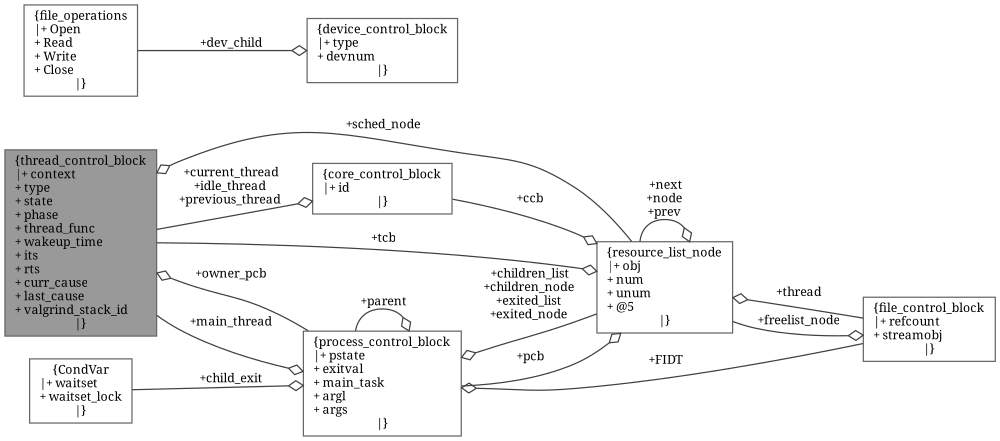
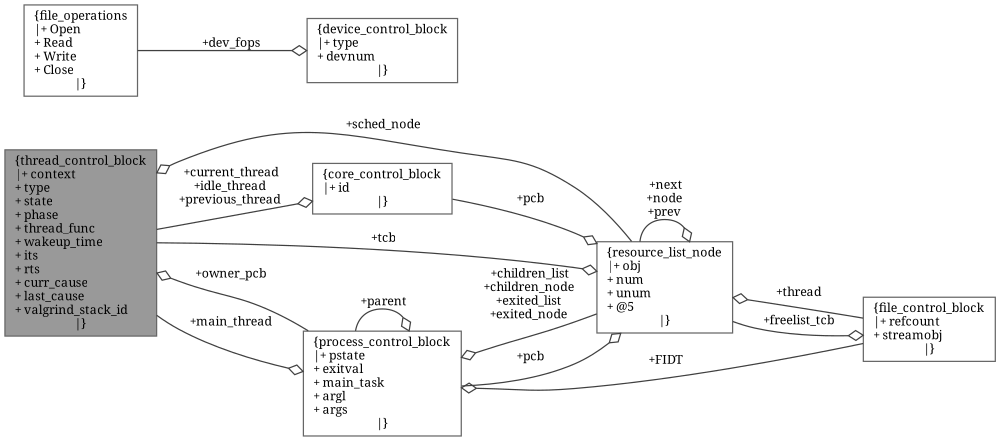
(230, 44) -> (230, 44)
(529, 199) -> (529, 199)
(798, 321) -> (798, 321)
(81, 391) -> none
